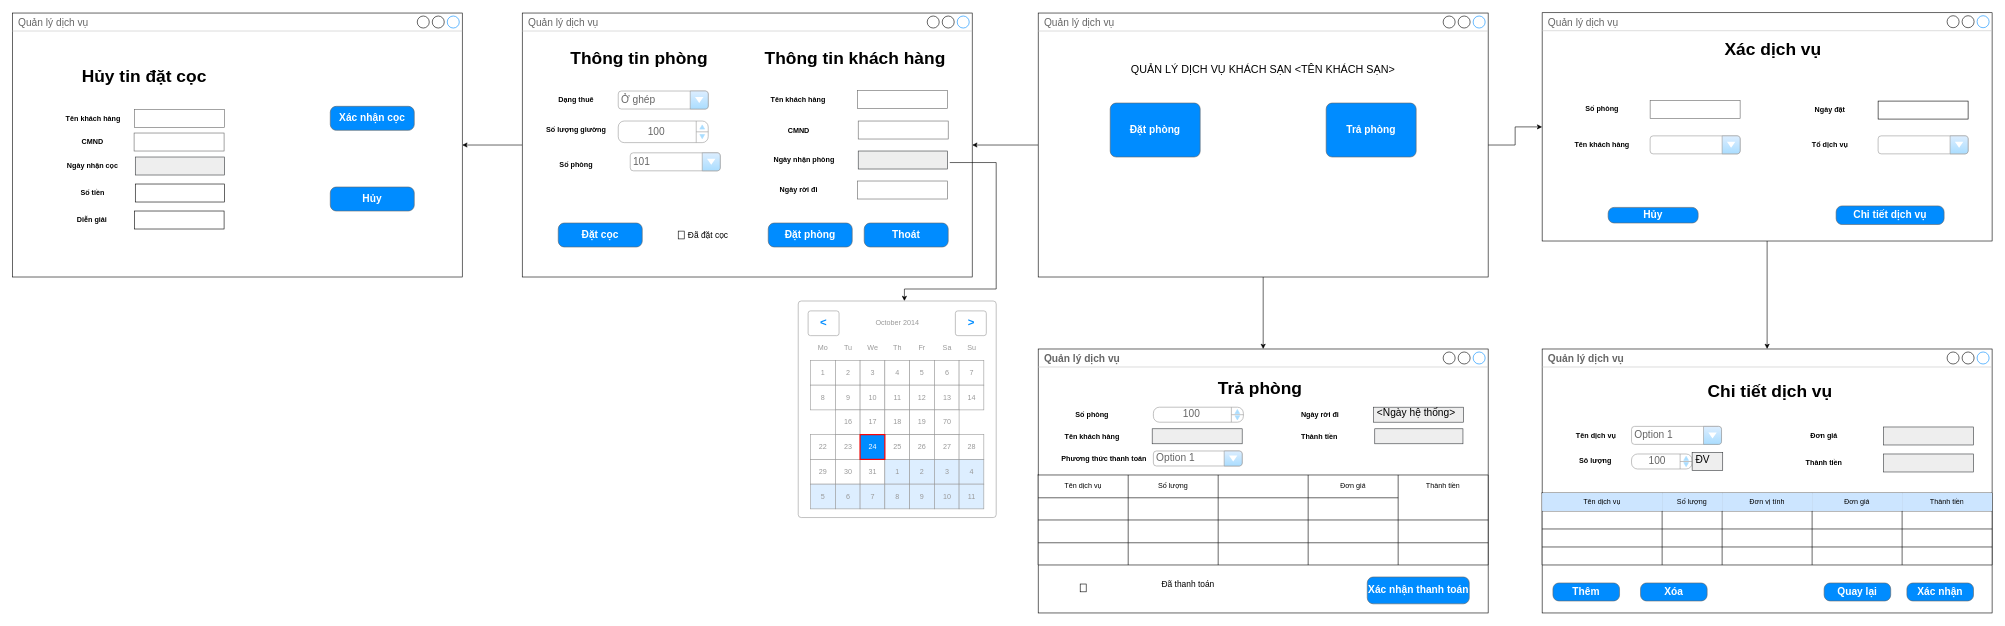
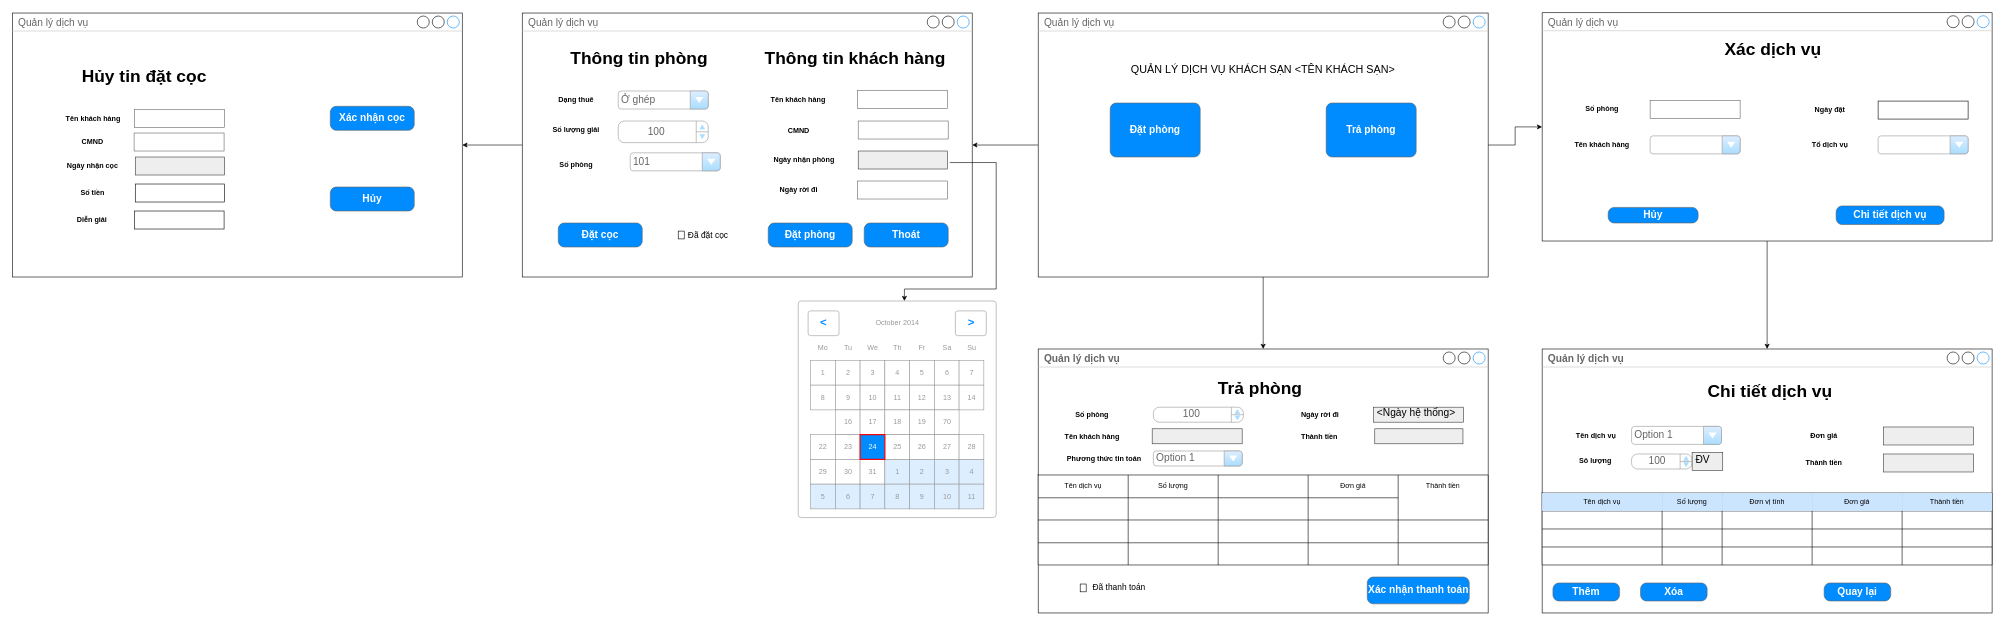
(576, 130) -> (576, 130)
(1104, 459) -> (1104, 459)
(1188, 585) -> (1119, 588)
(1940, 592) -> none
